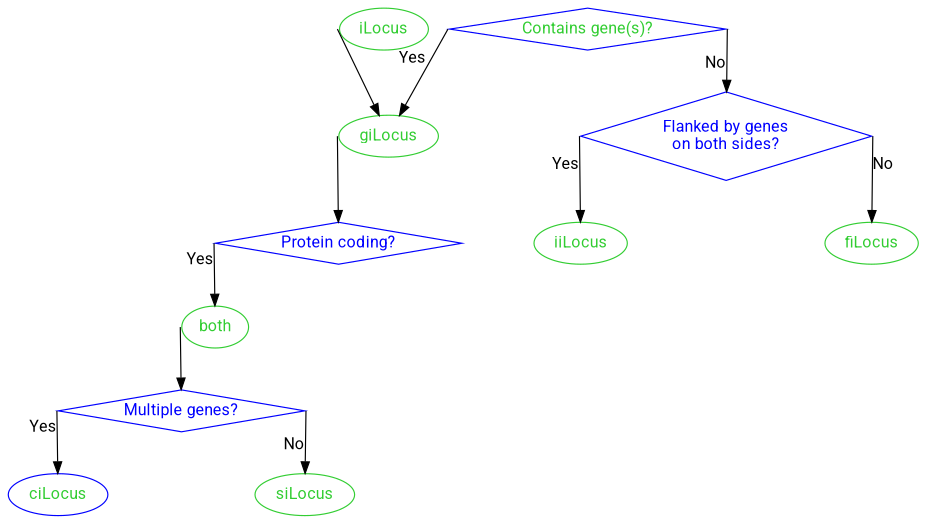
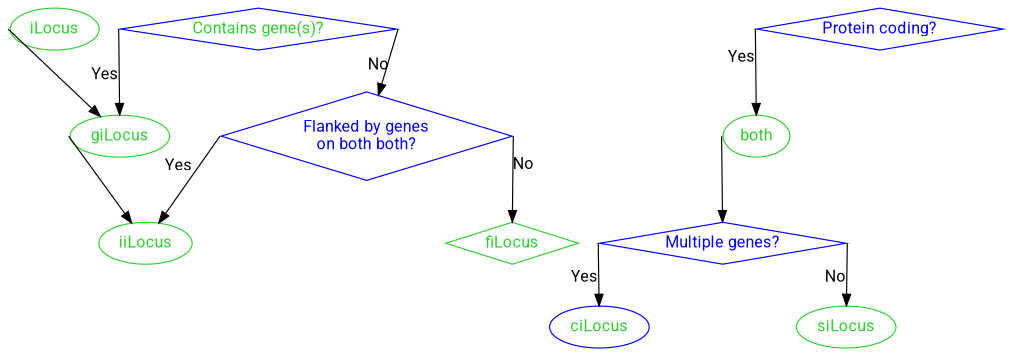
(726, 136) -> (367, 136)
(338, 173) -> (97, 175)
(872, 243) -> (512, 243)
